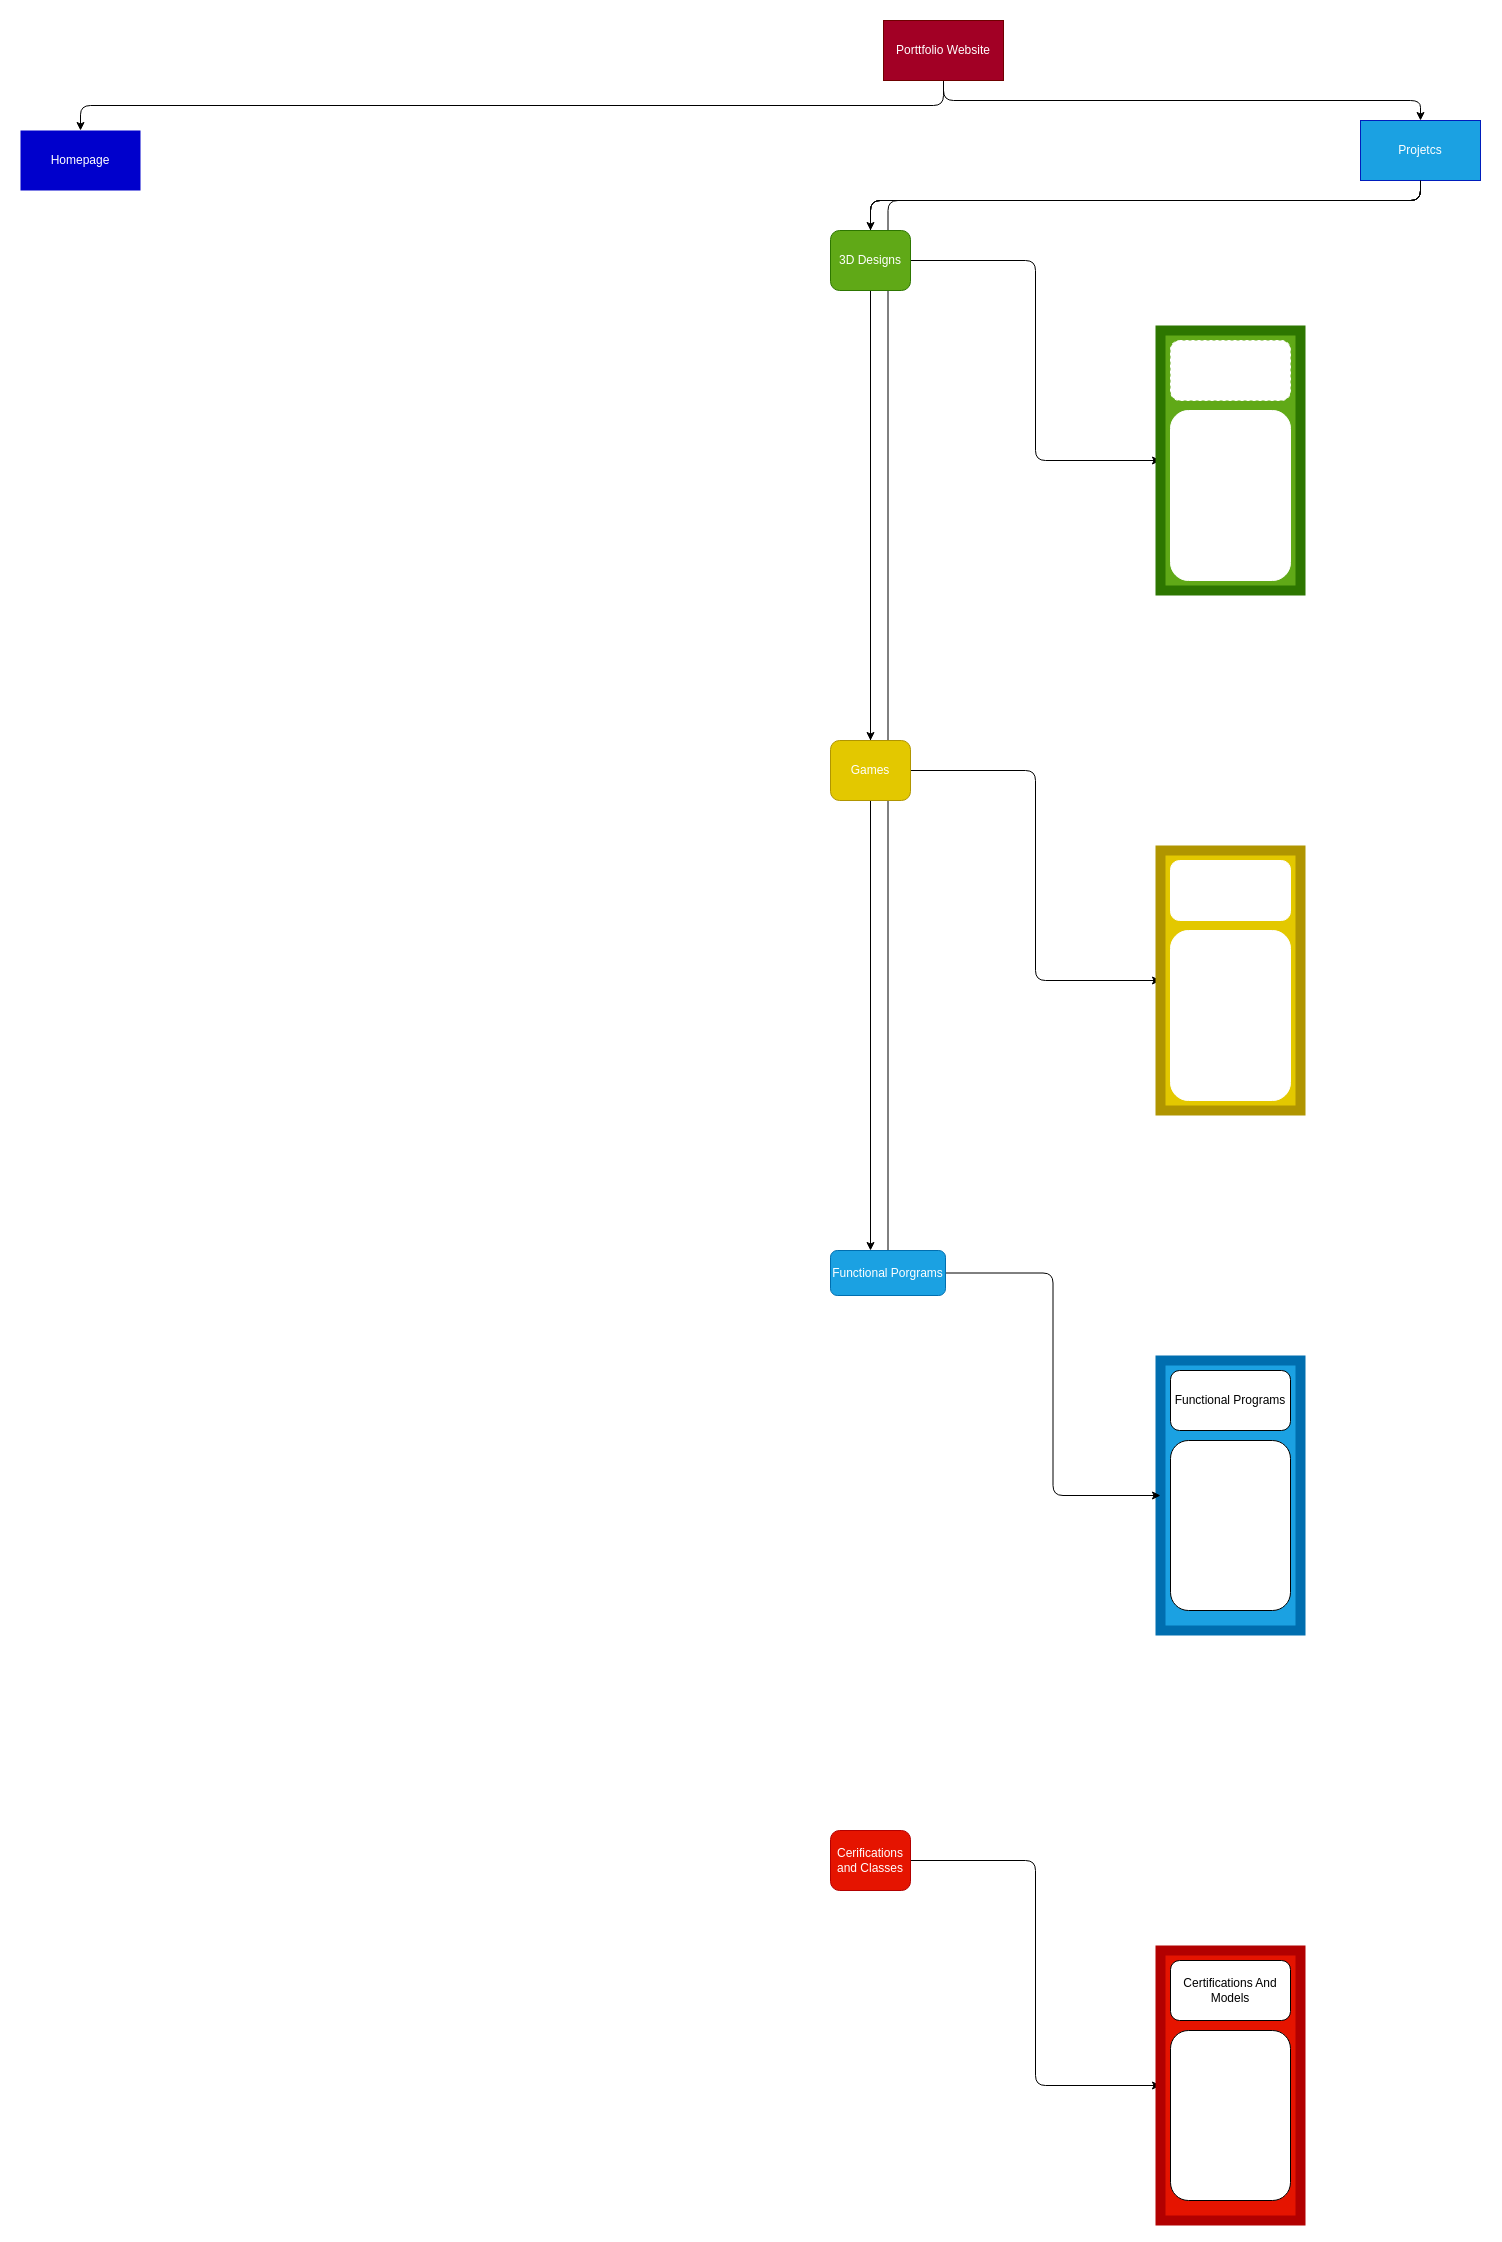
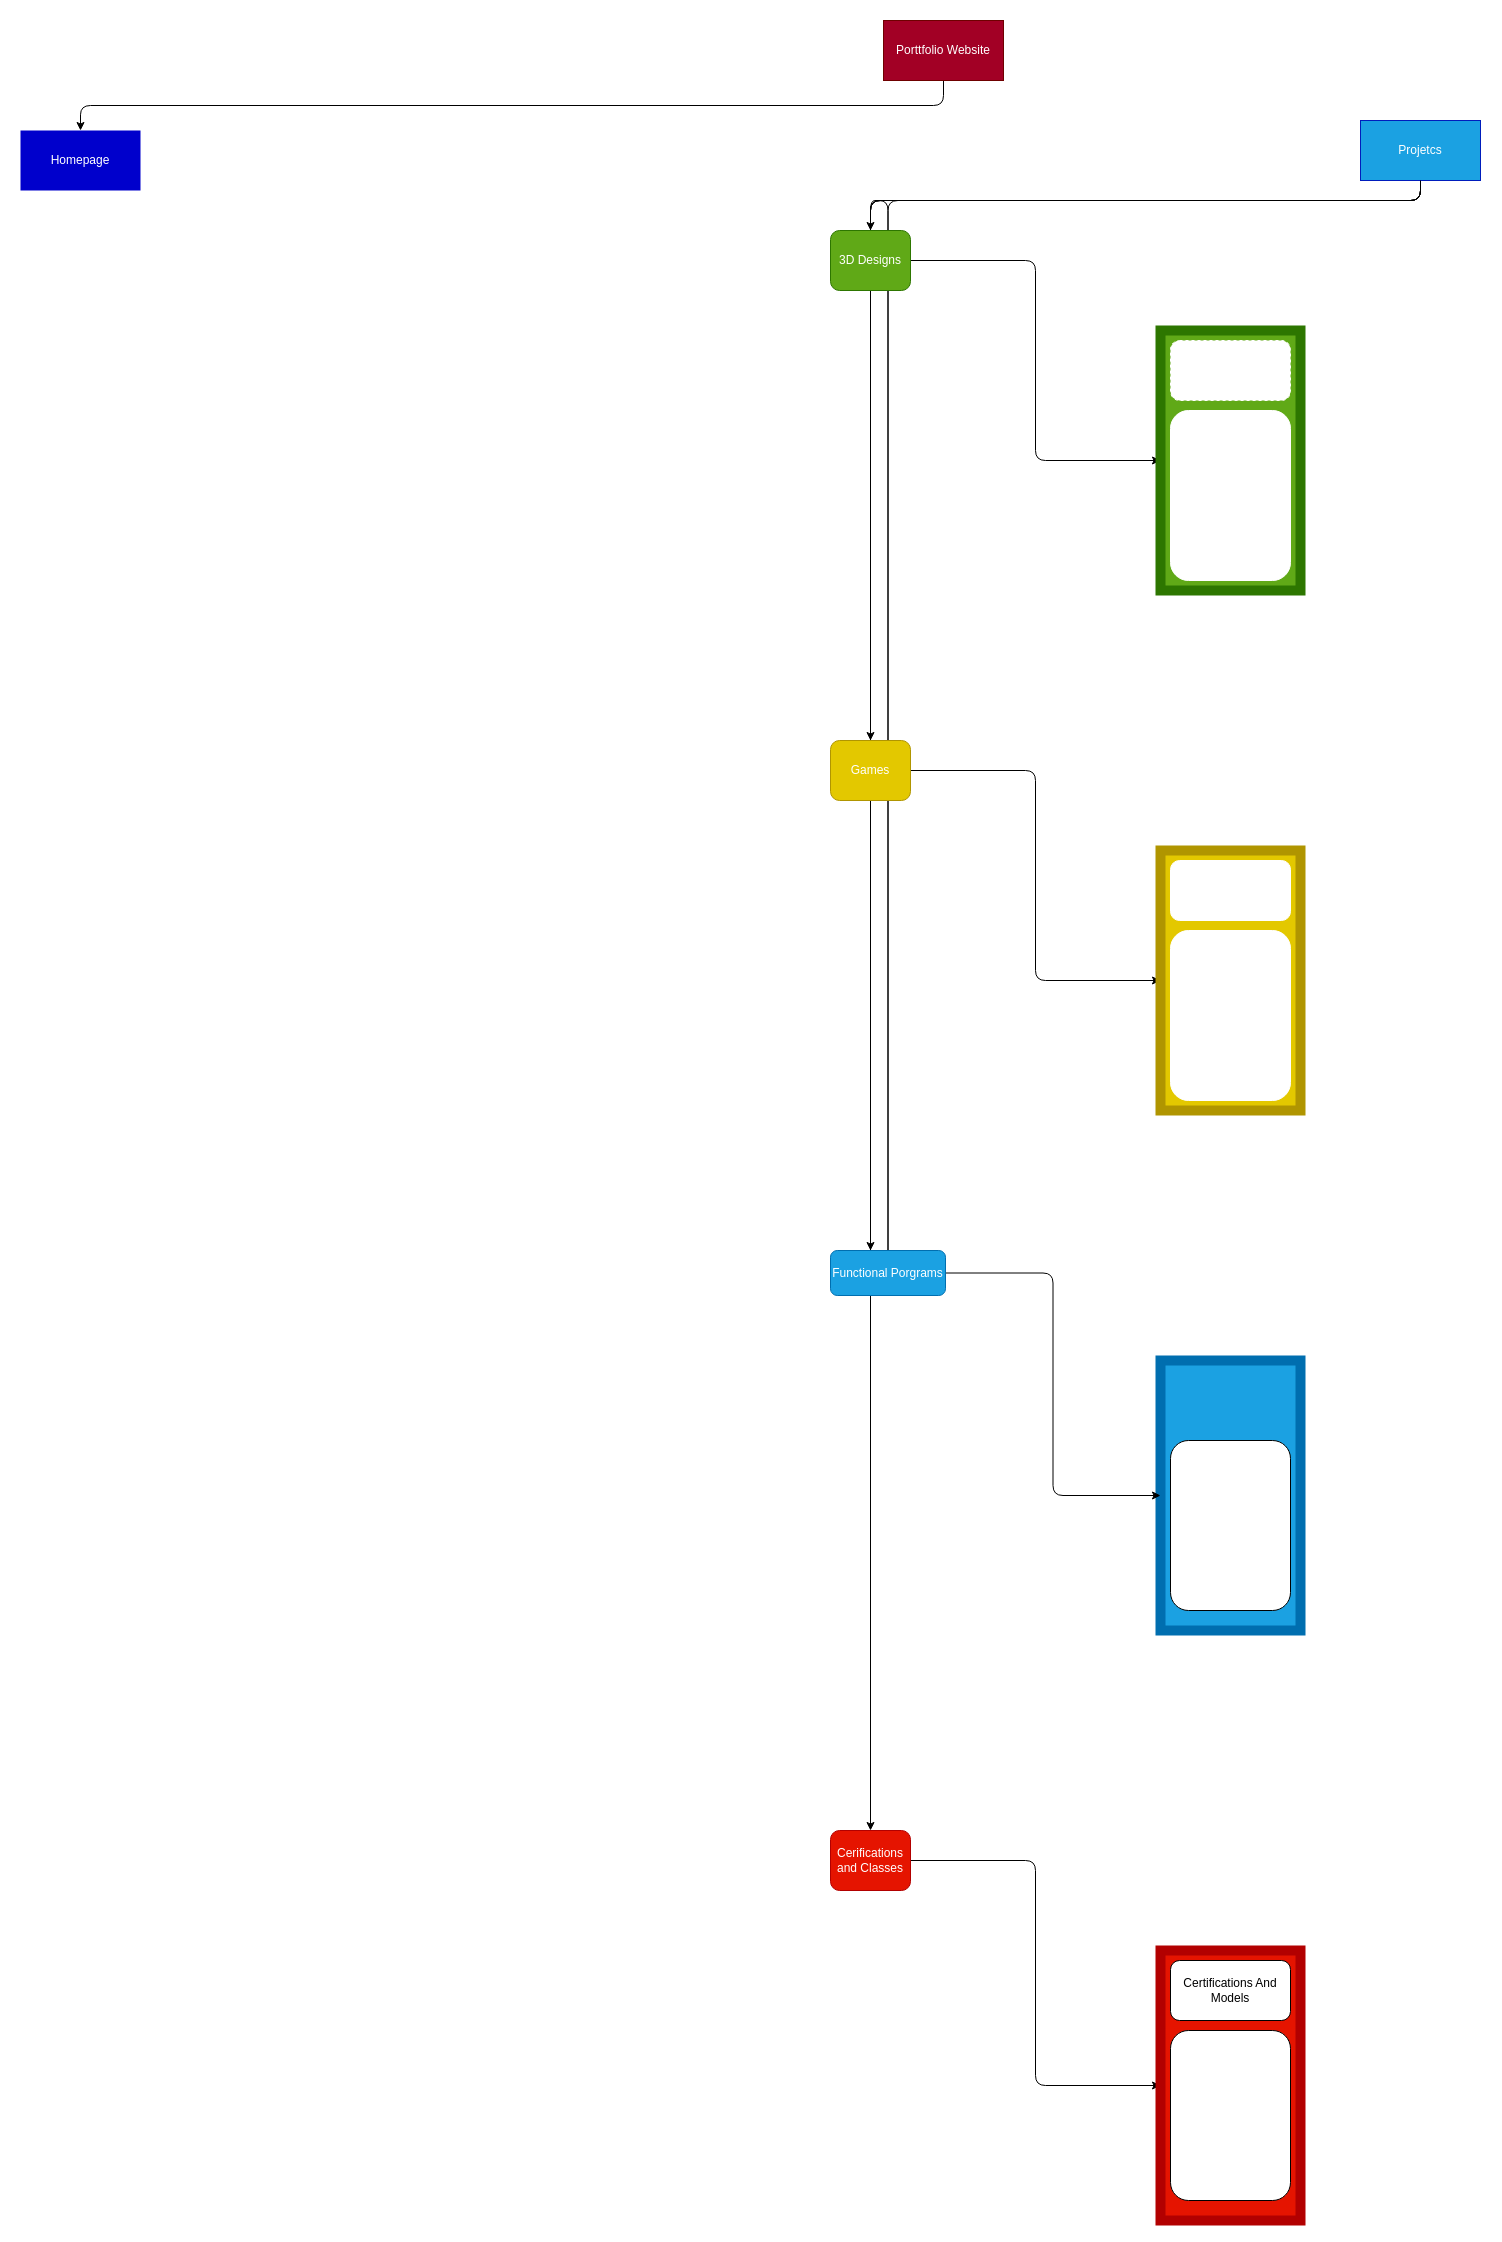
(1187, 101) -> none
(1231, 1401) -> none
none -> (871, 1559)
